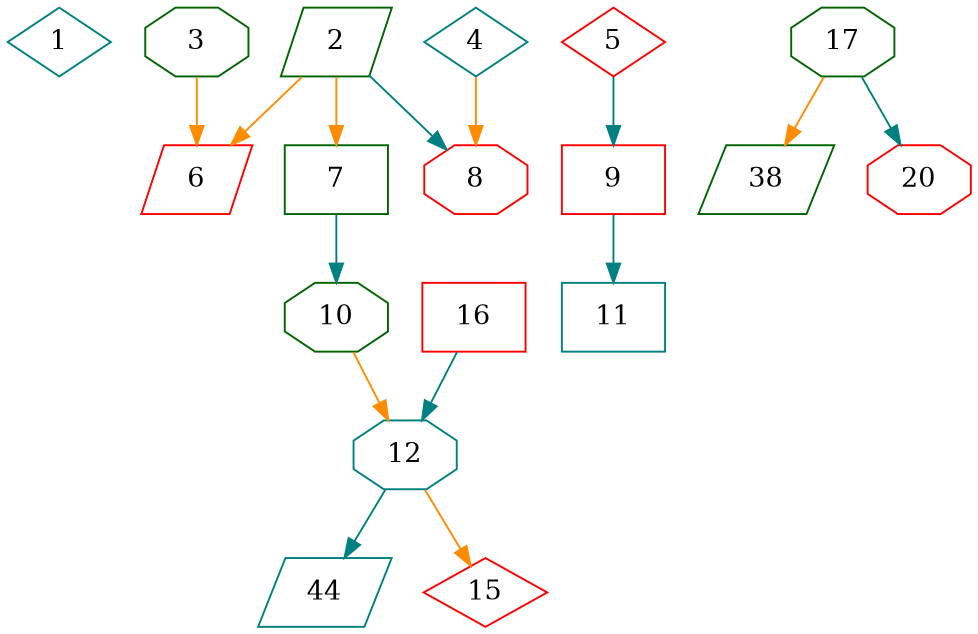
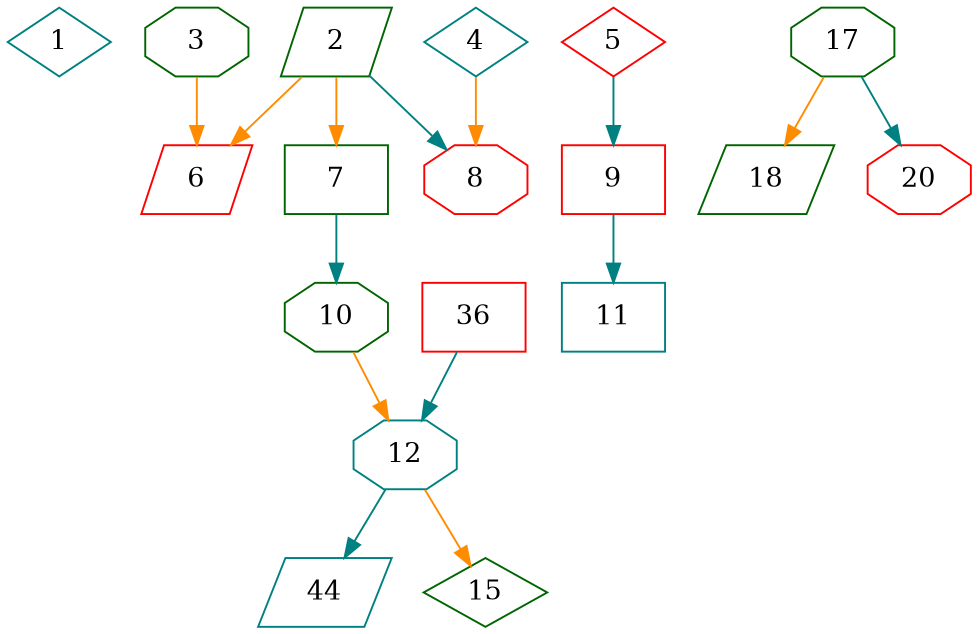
(766, 180) -> (766, 180)
(474, 317) -> (474, 317)
(485, 592) -> (485, 592)
